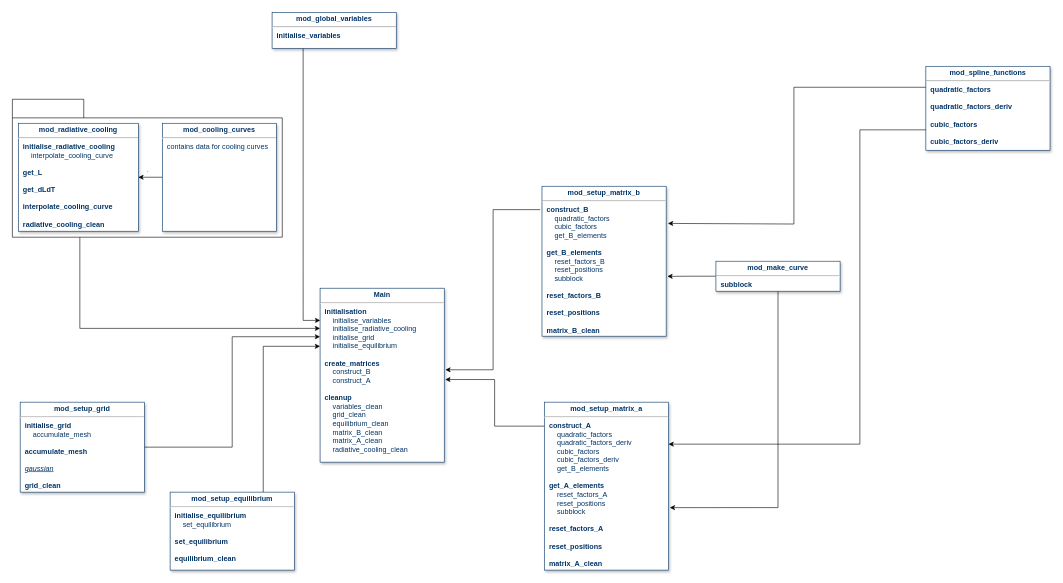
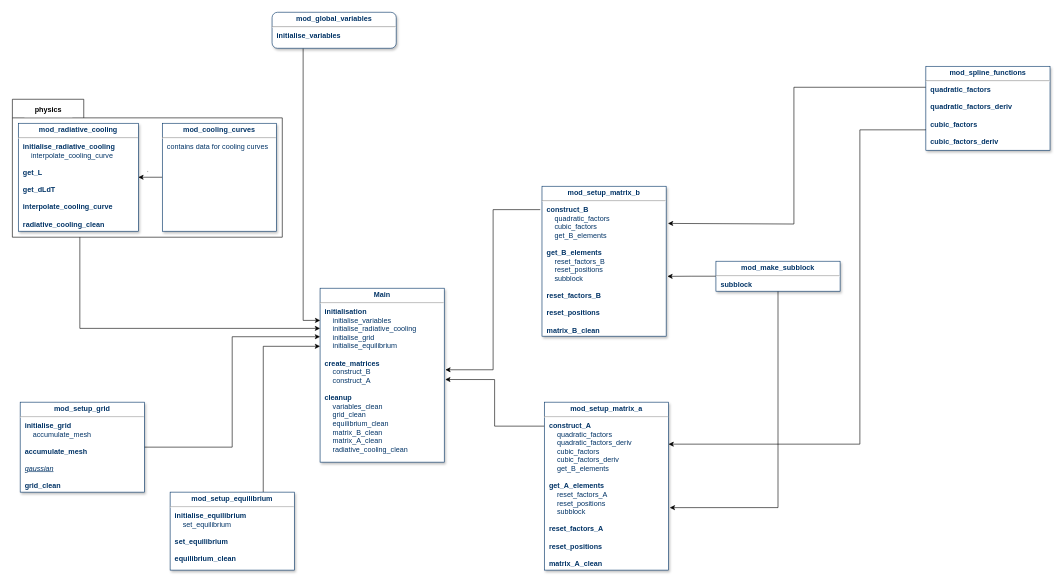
(334, 30) -> (334, 30)
none -> (48, 110)
(744, 270) -> (749, 270)
